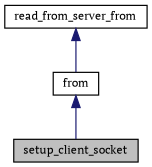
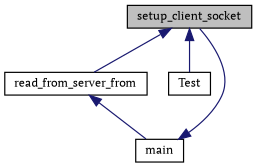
none -> (127, 53)
(76, 84) -> (160, 151)
none -> (190, 84)
